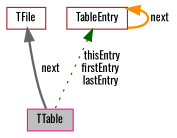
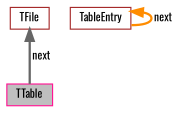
(71, 74) -> none
